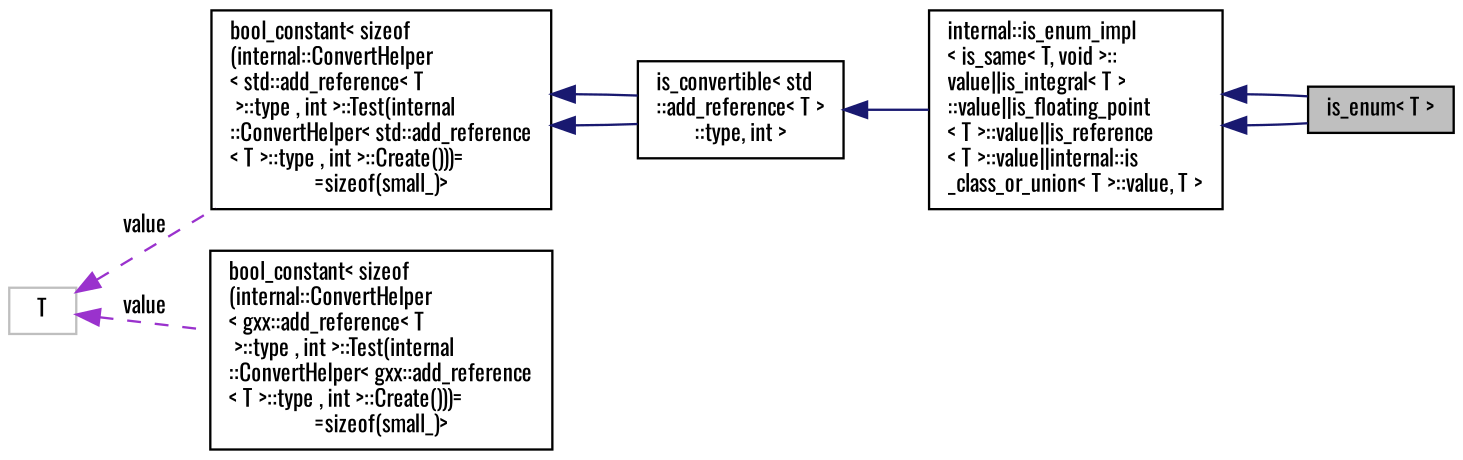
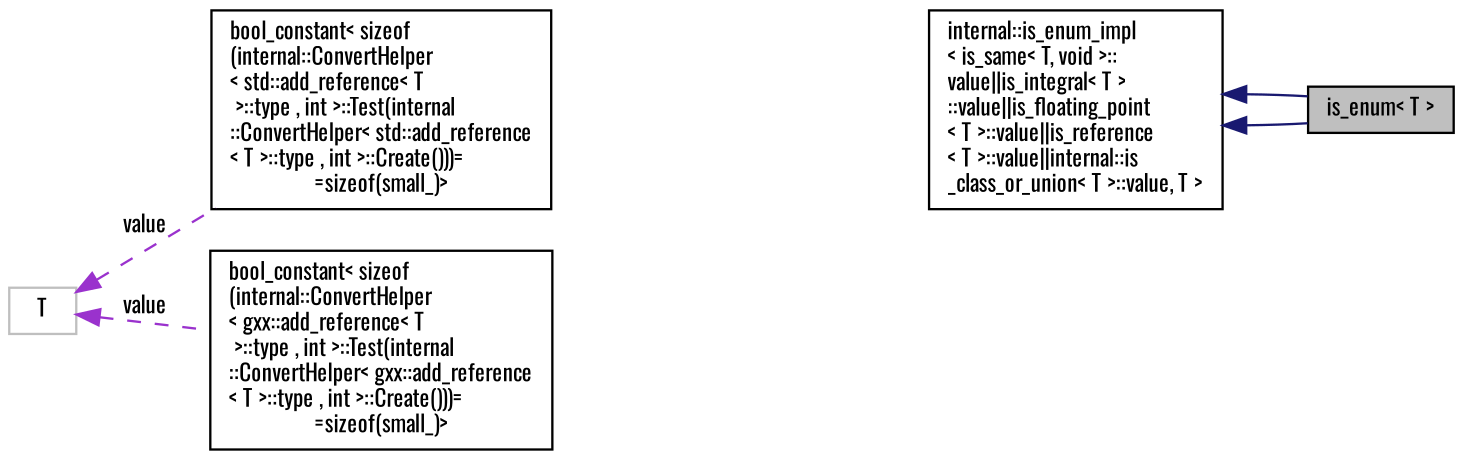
(741, 110) -> none
